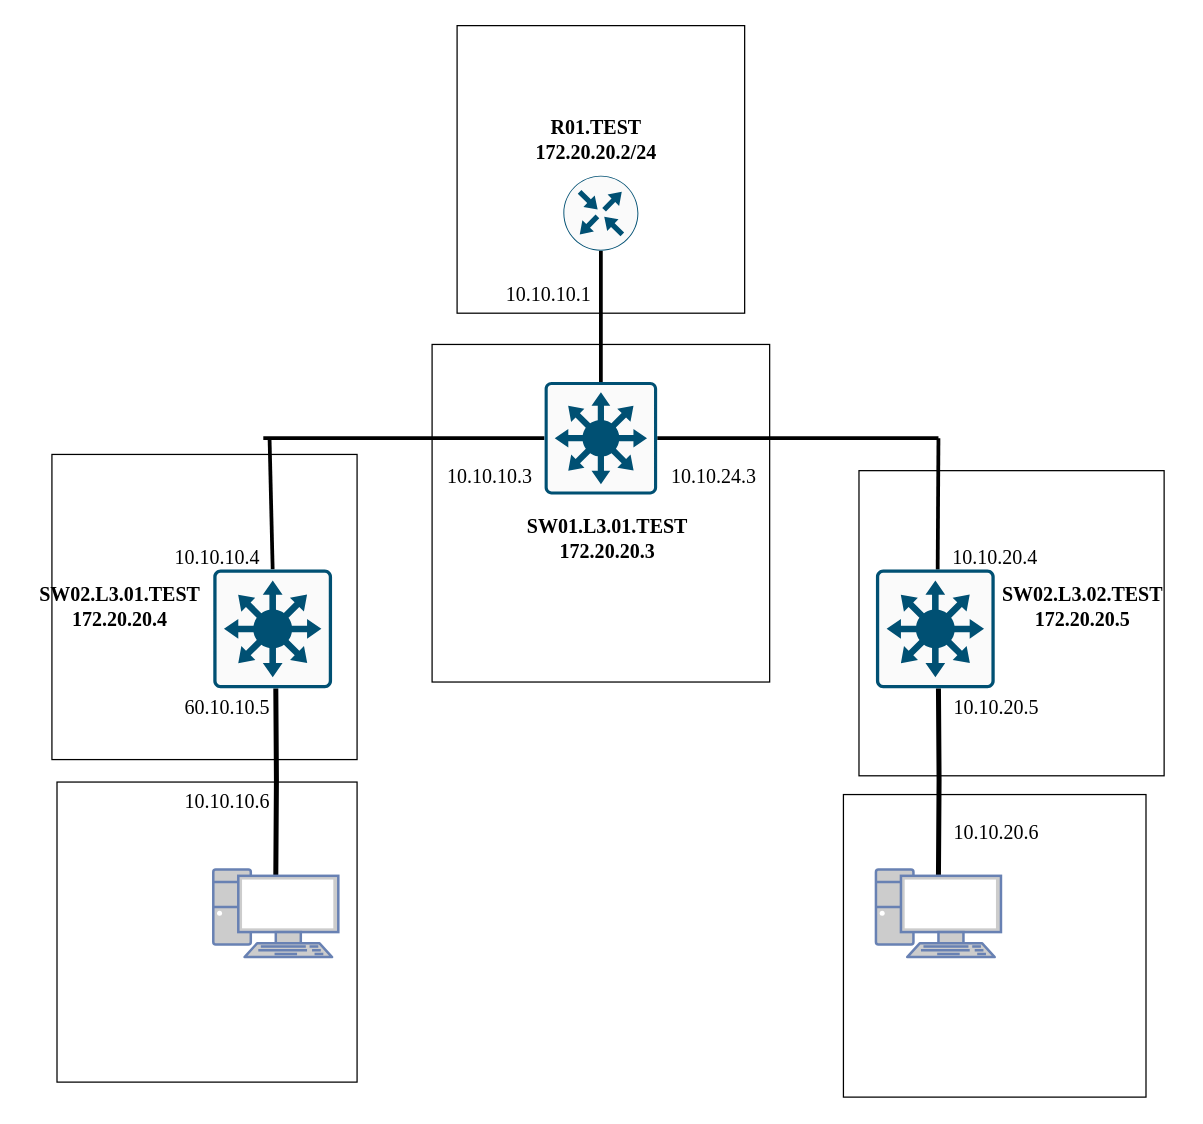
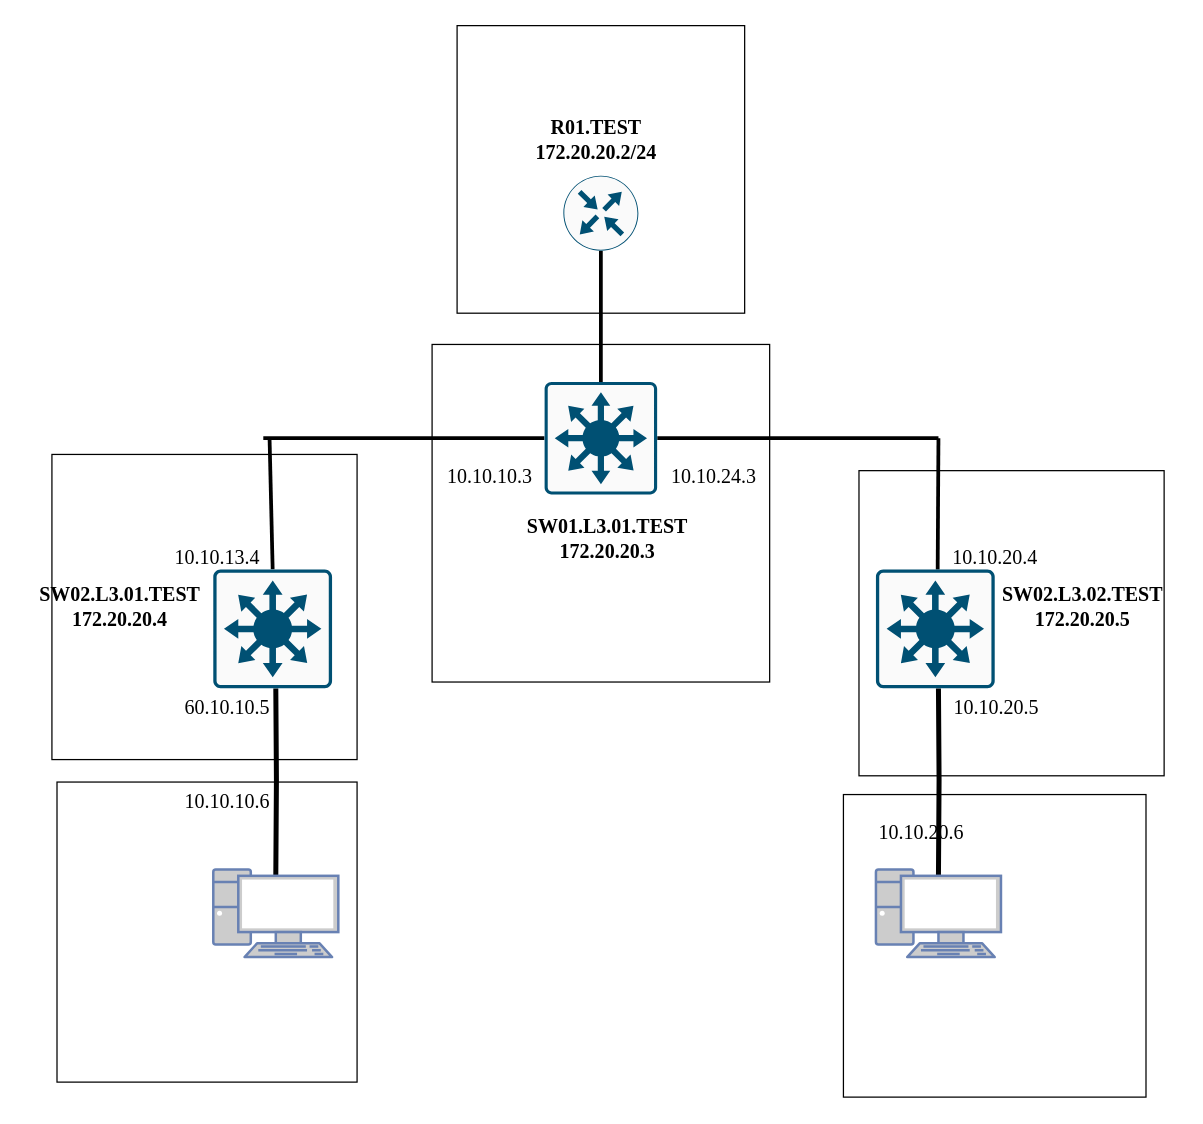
(548, 294) -> none
(218, 557) -> (218, 557)
(995, 832) -> (920, 832)
